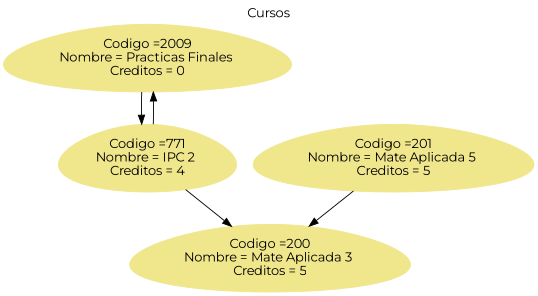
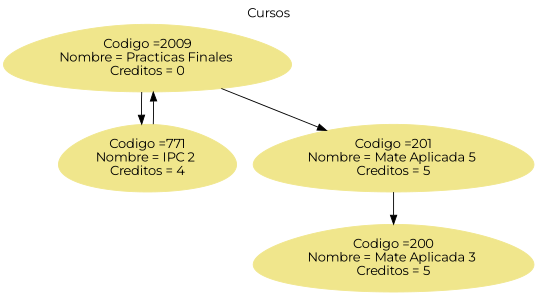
none -> (270, 108)
(205, 205) -> none
